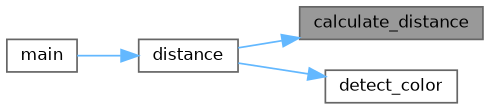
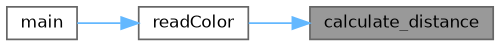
(188, 56) -> (194, 23)
(391, 86) -> none
